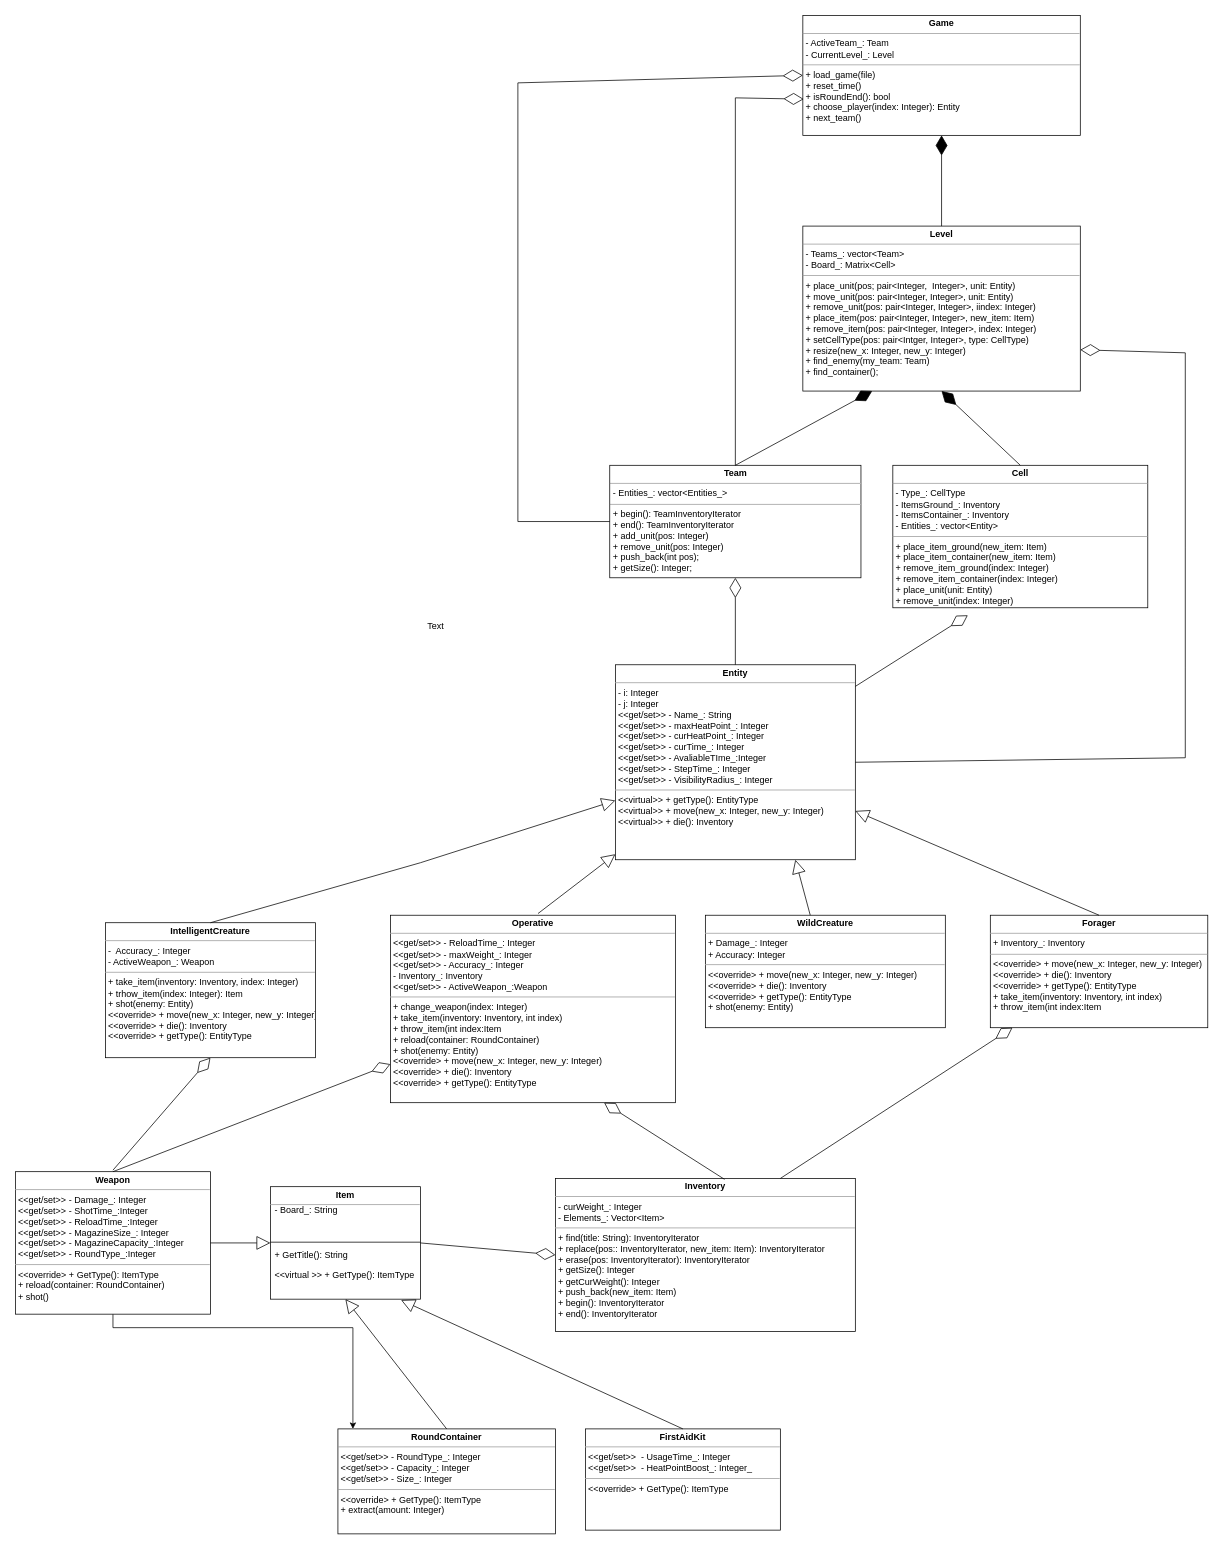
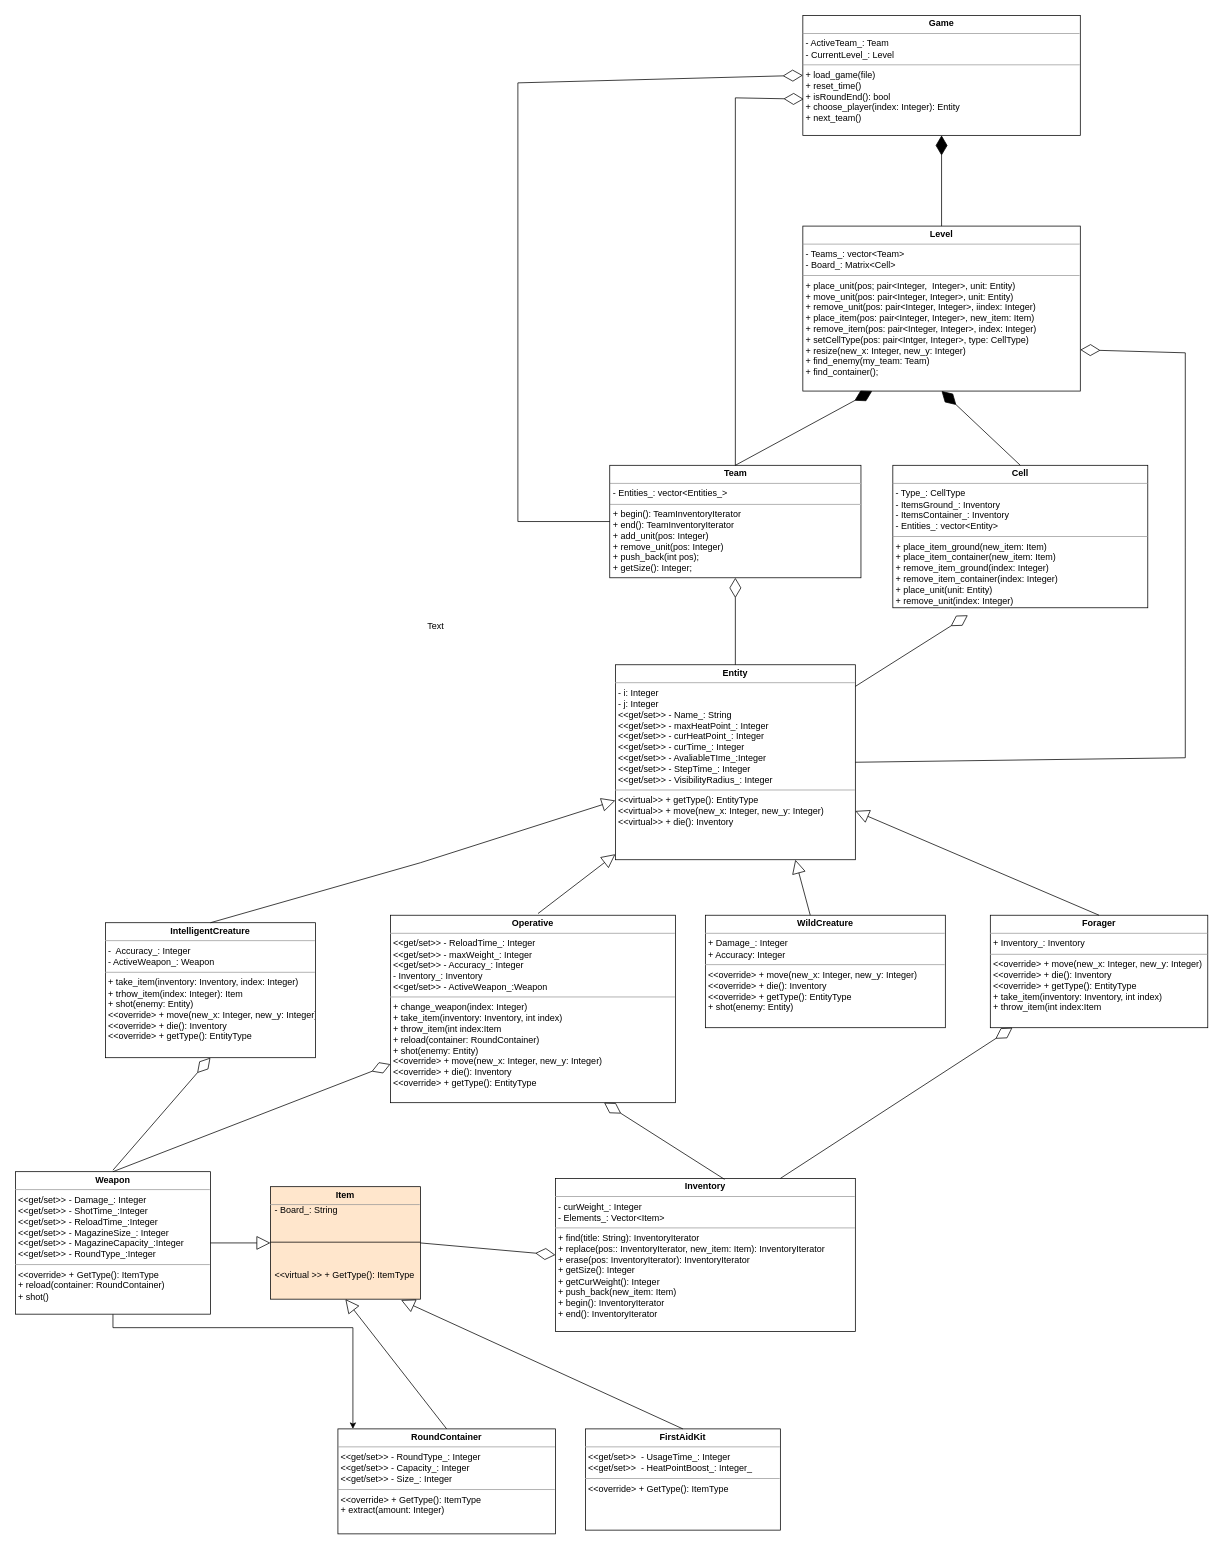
(345, 1243) -> (345, 1243)
(315, 1255) -> none
